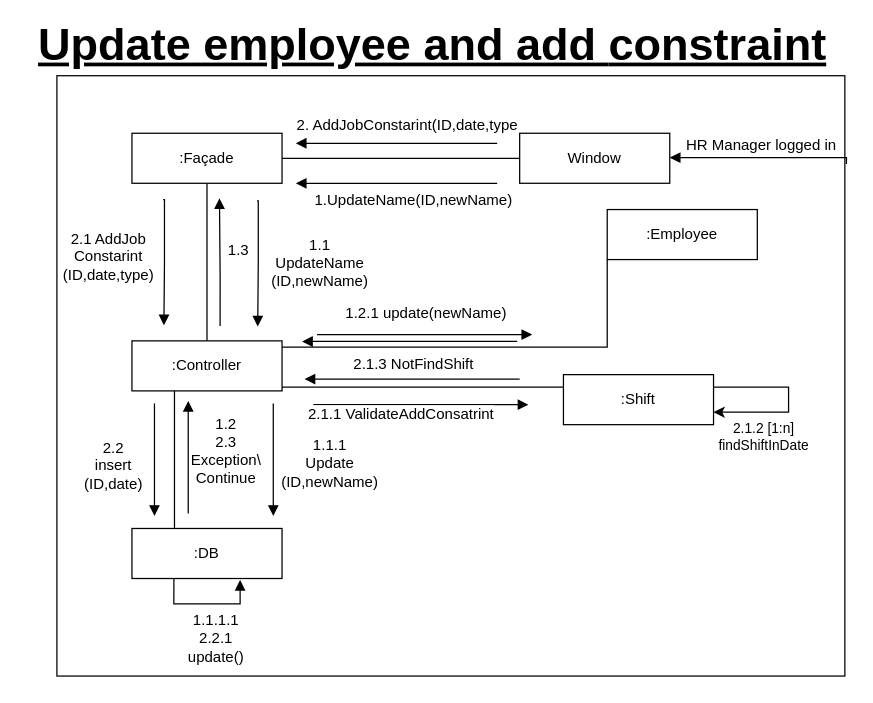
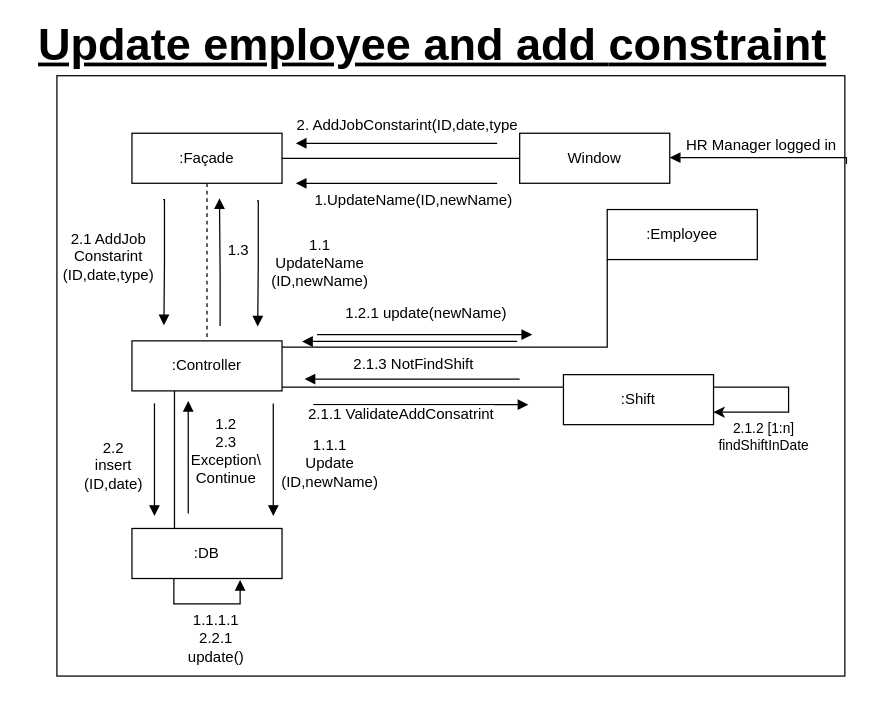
(207, 262) -> (207, 262)
